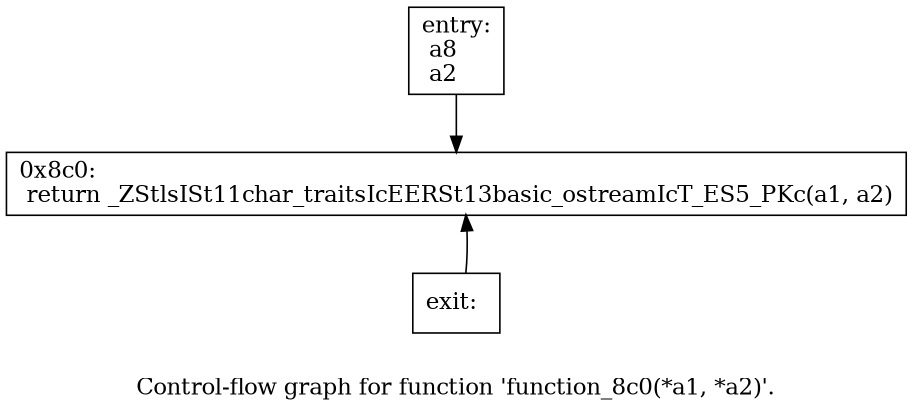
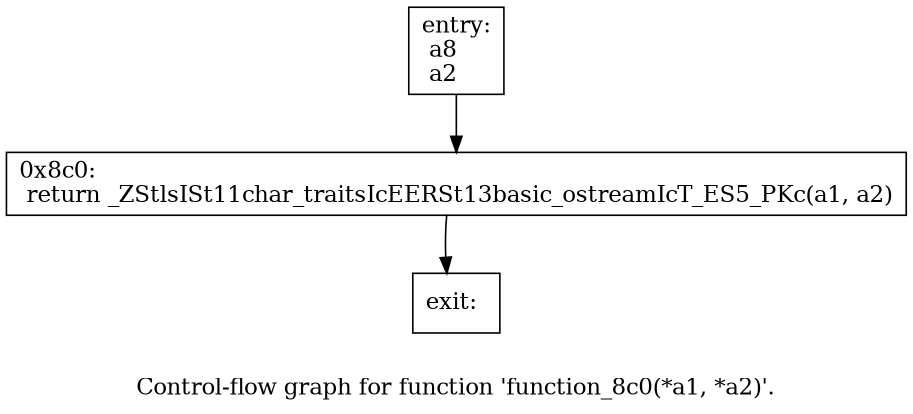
(467, 252) -> (446, 236)
